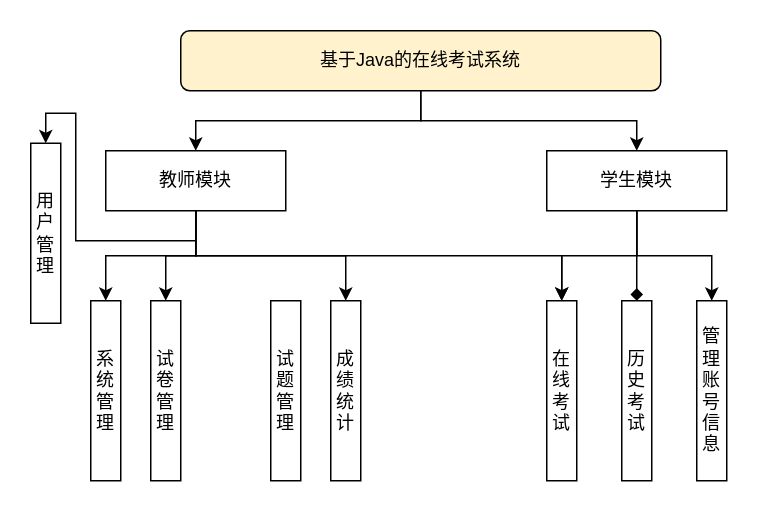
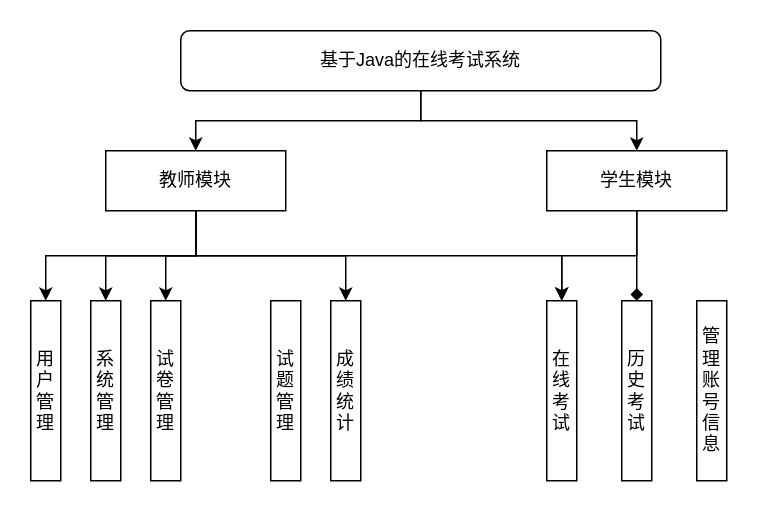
(421, 61) -> (421, 61)
(46, 233) -> (46, 391)
(693, 256) -> none
